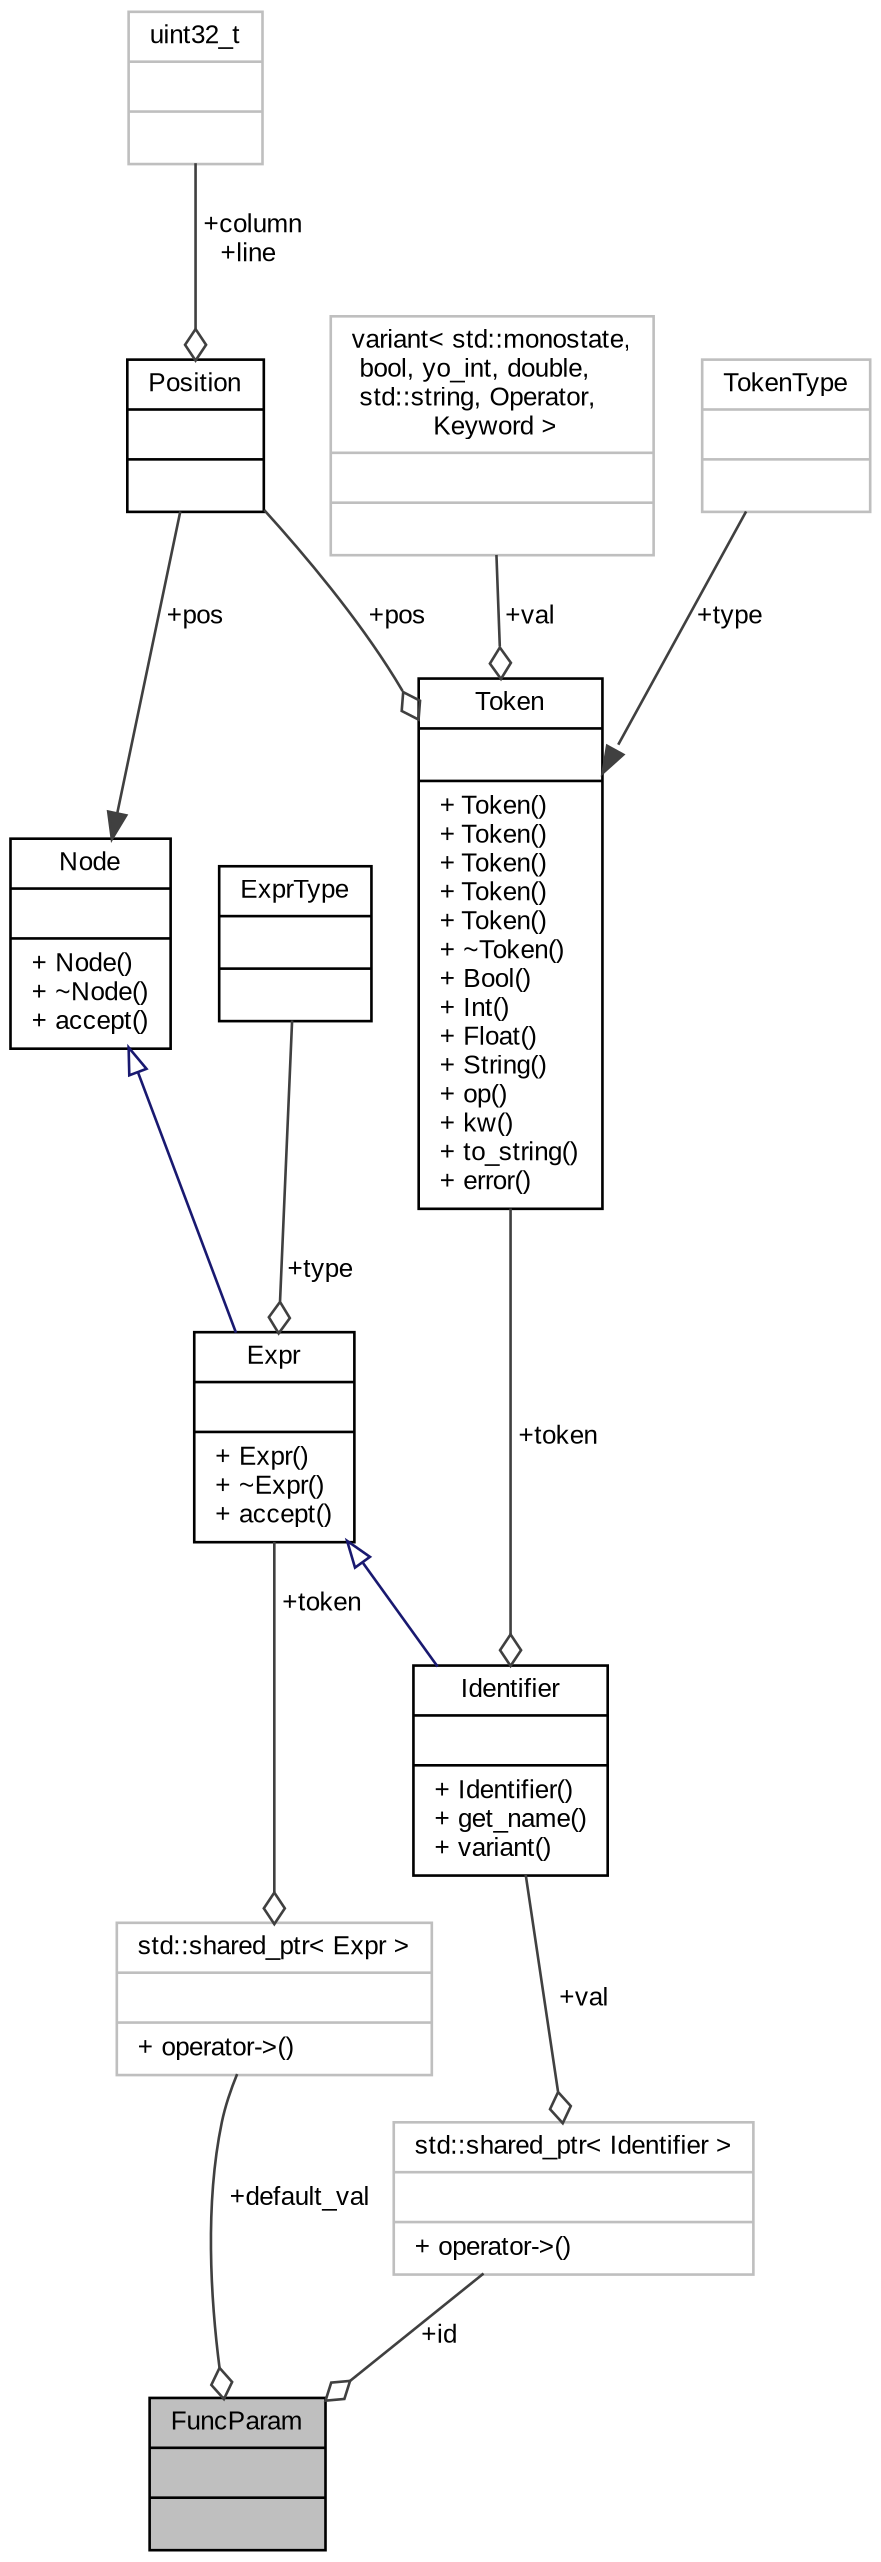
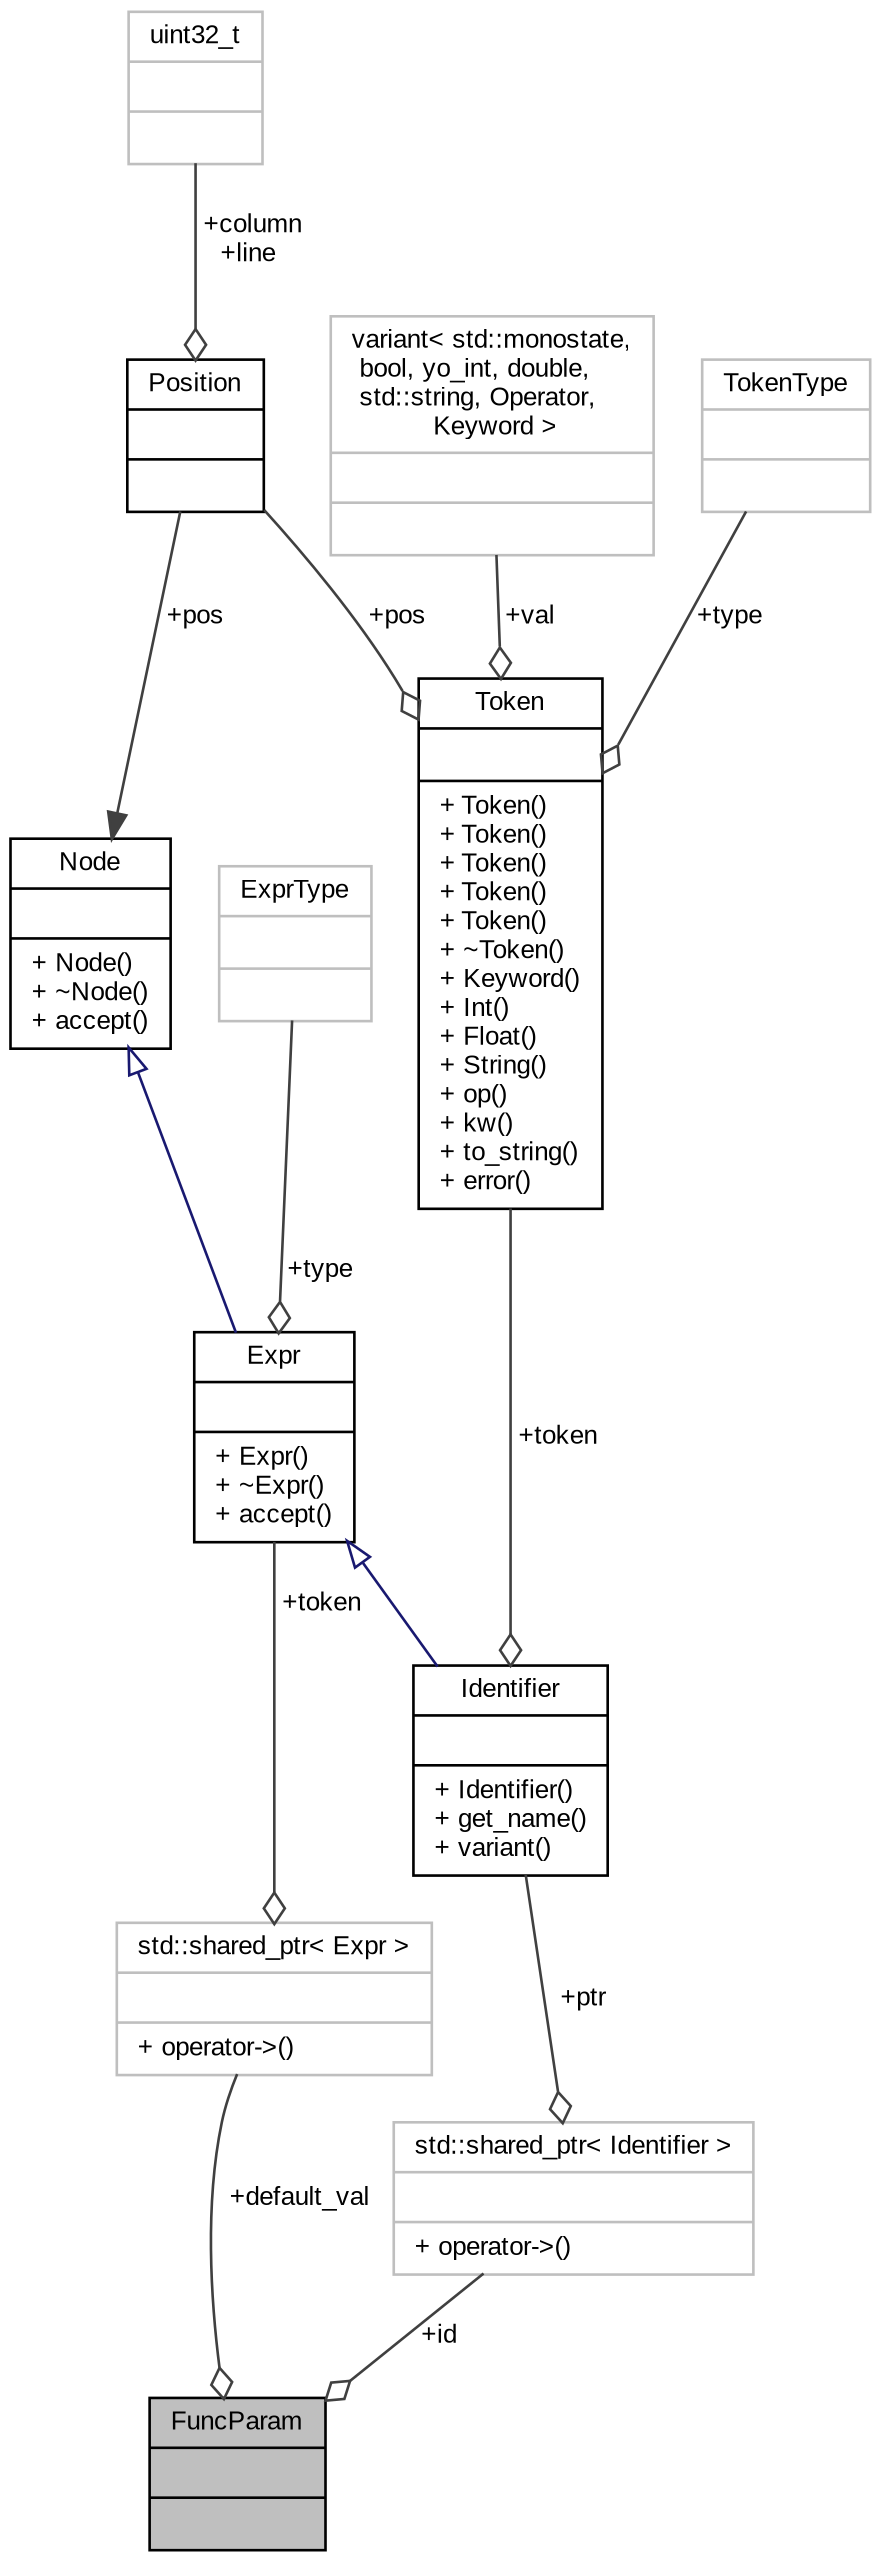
(682, 628) -> (682, 628)
(295, 944) -> (295, 944)
(486, 979) -> (511, 979)
(580, 1999) -> (580, 1999)
